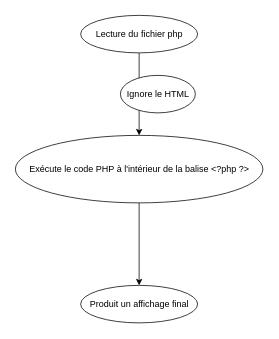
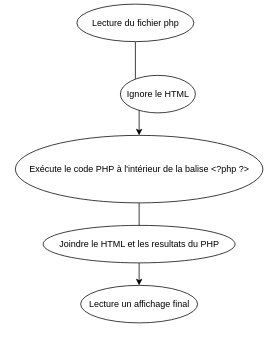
(139, 34) -> (135, 23)
none -> (139, 244)
(140, 304) -> (140, 304)
